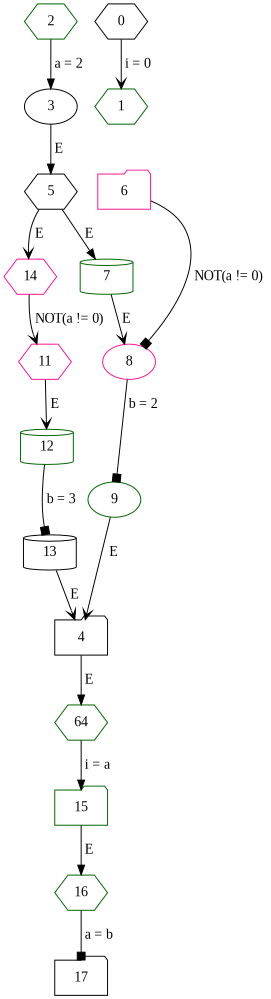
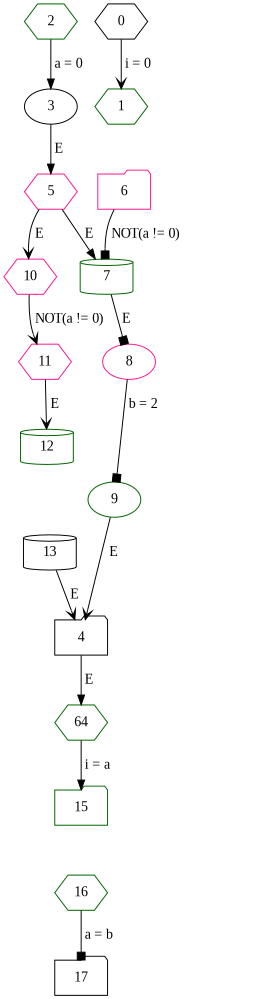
(69, 64) -> (69, 64)
(51, 192) -> (51, 192)
(190, 266) -> (107, 229)
(30, 277) -> (30, 277)
(117, 315) -> (117, 315)
(42, 495) -> none
(81, 845) -> none
